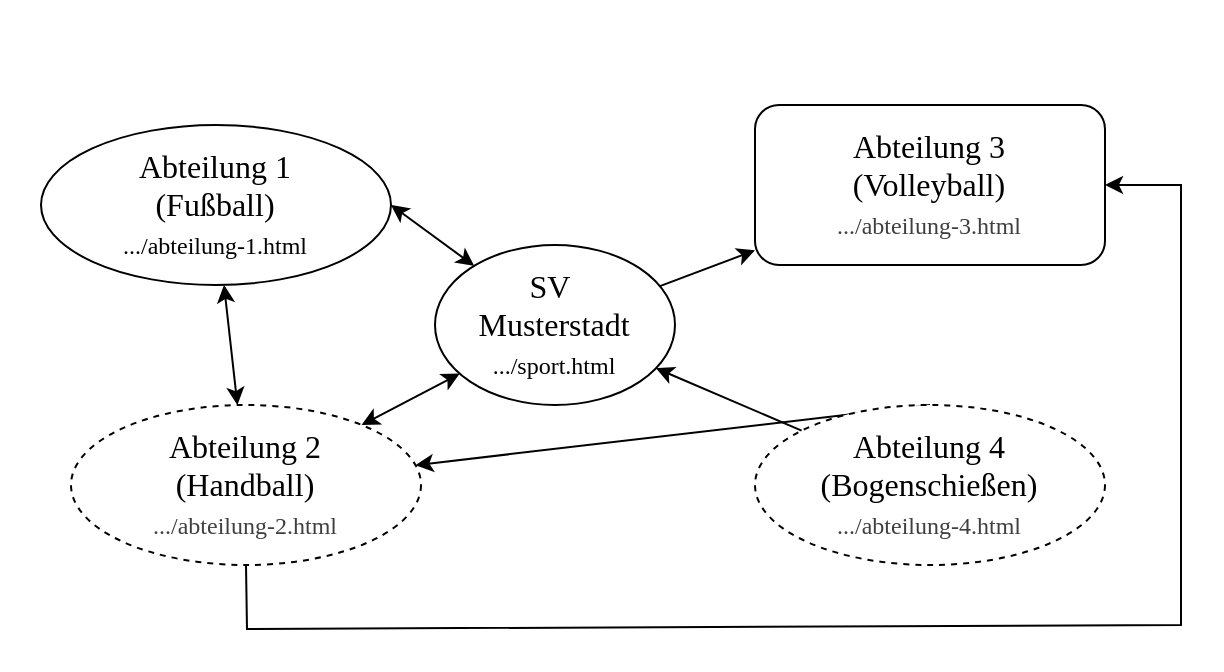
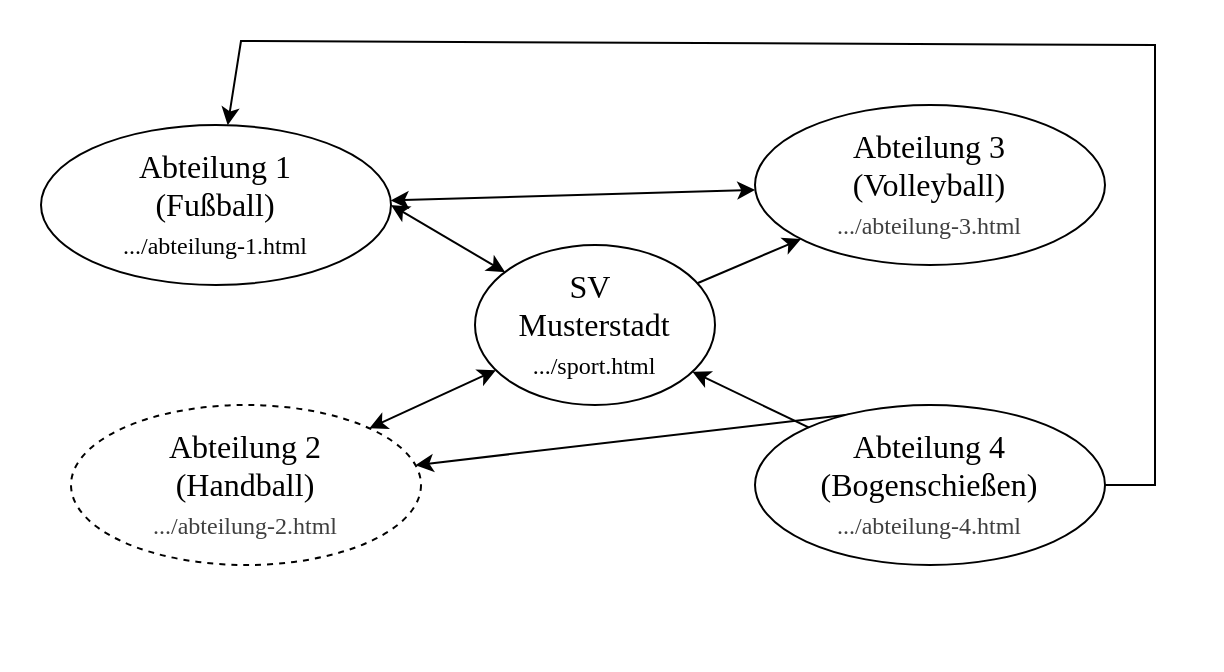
none -> (907, 44)
(930, 185) -> (930, 185)
(555, 325) -> (595, 325)
(231, 345) -> (573, 195)
(930, 485) -> (930, 485)
(933, 626) -> none
